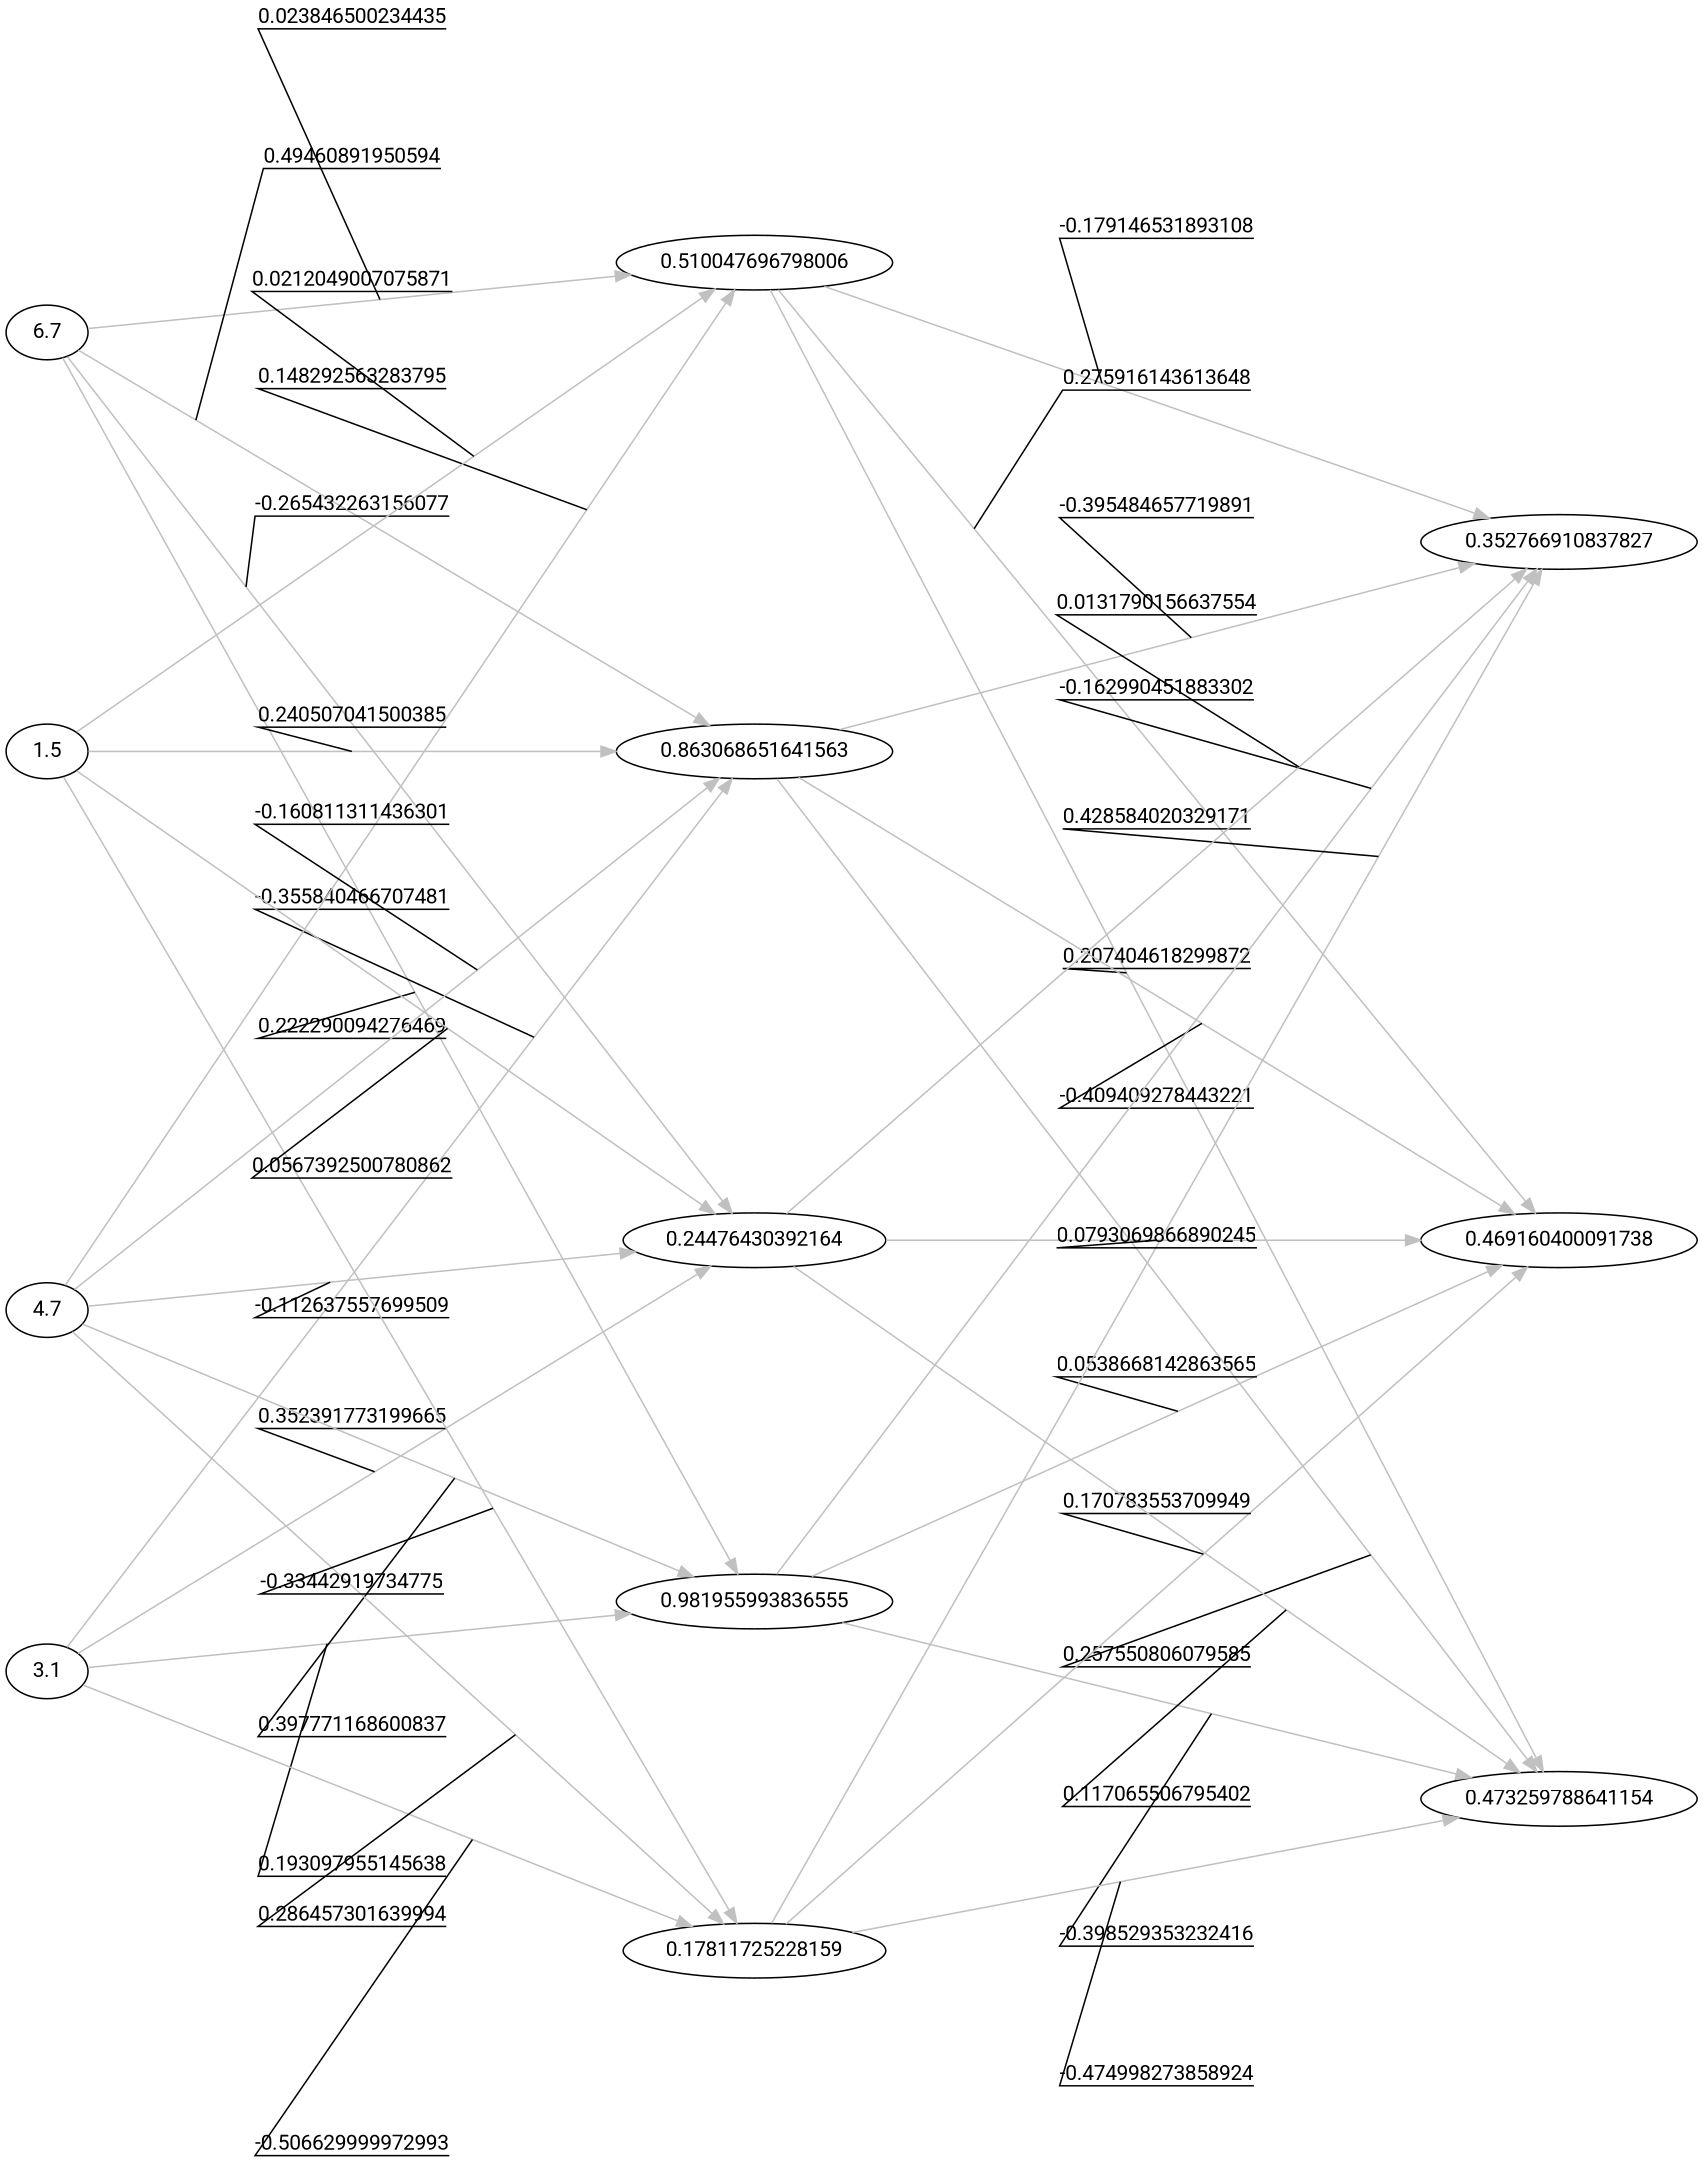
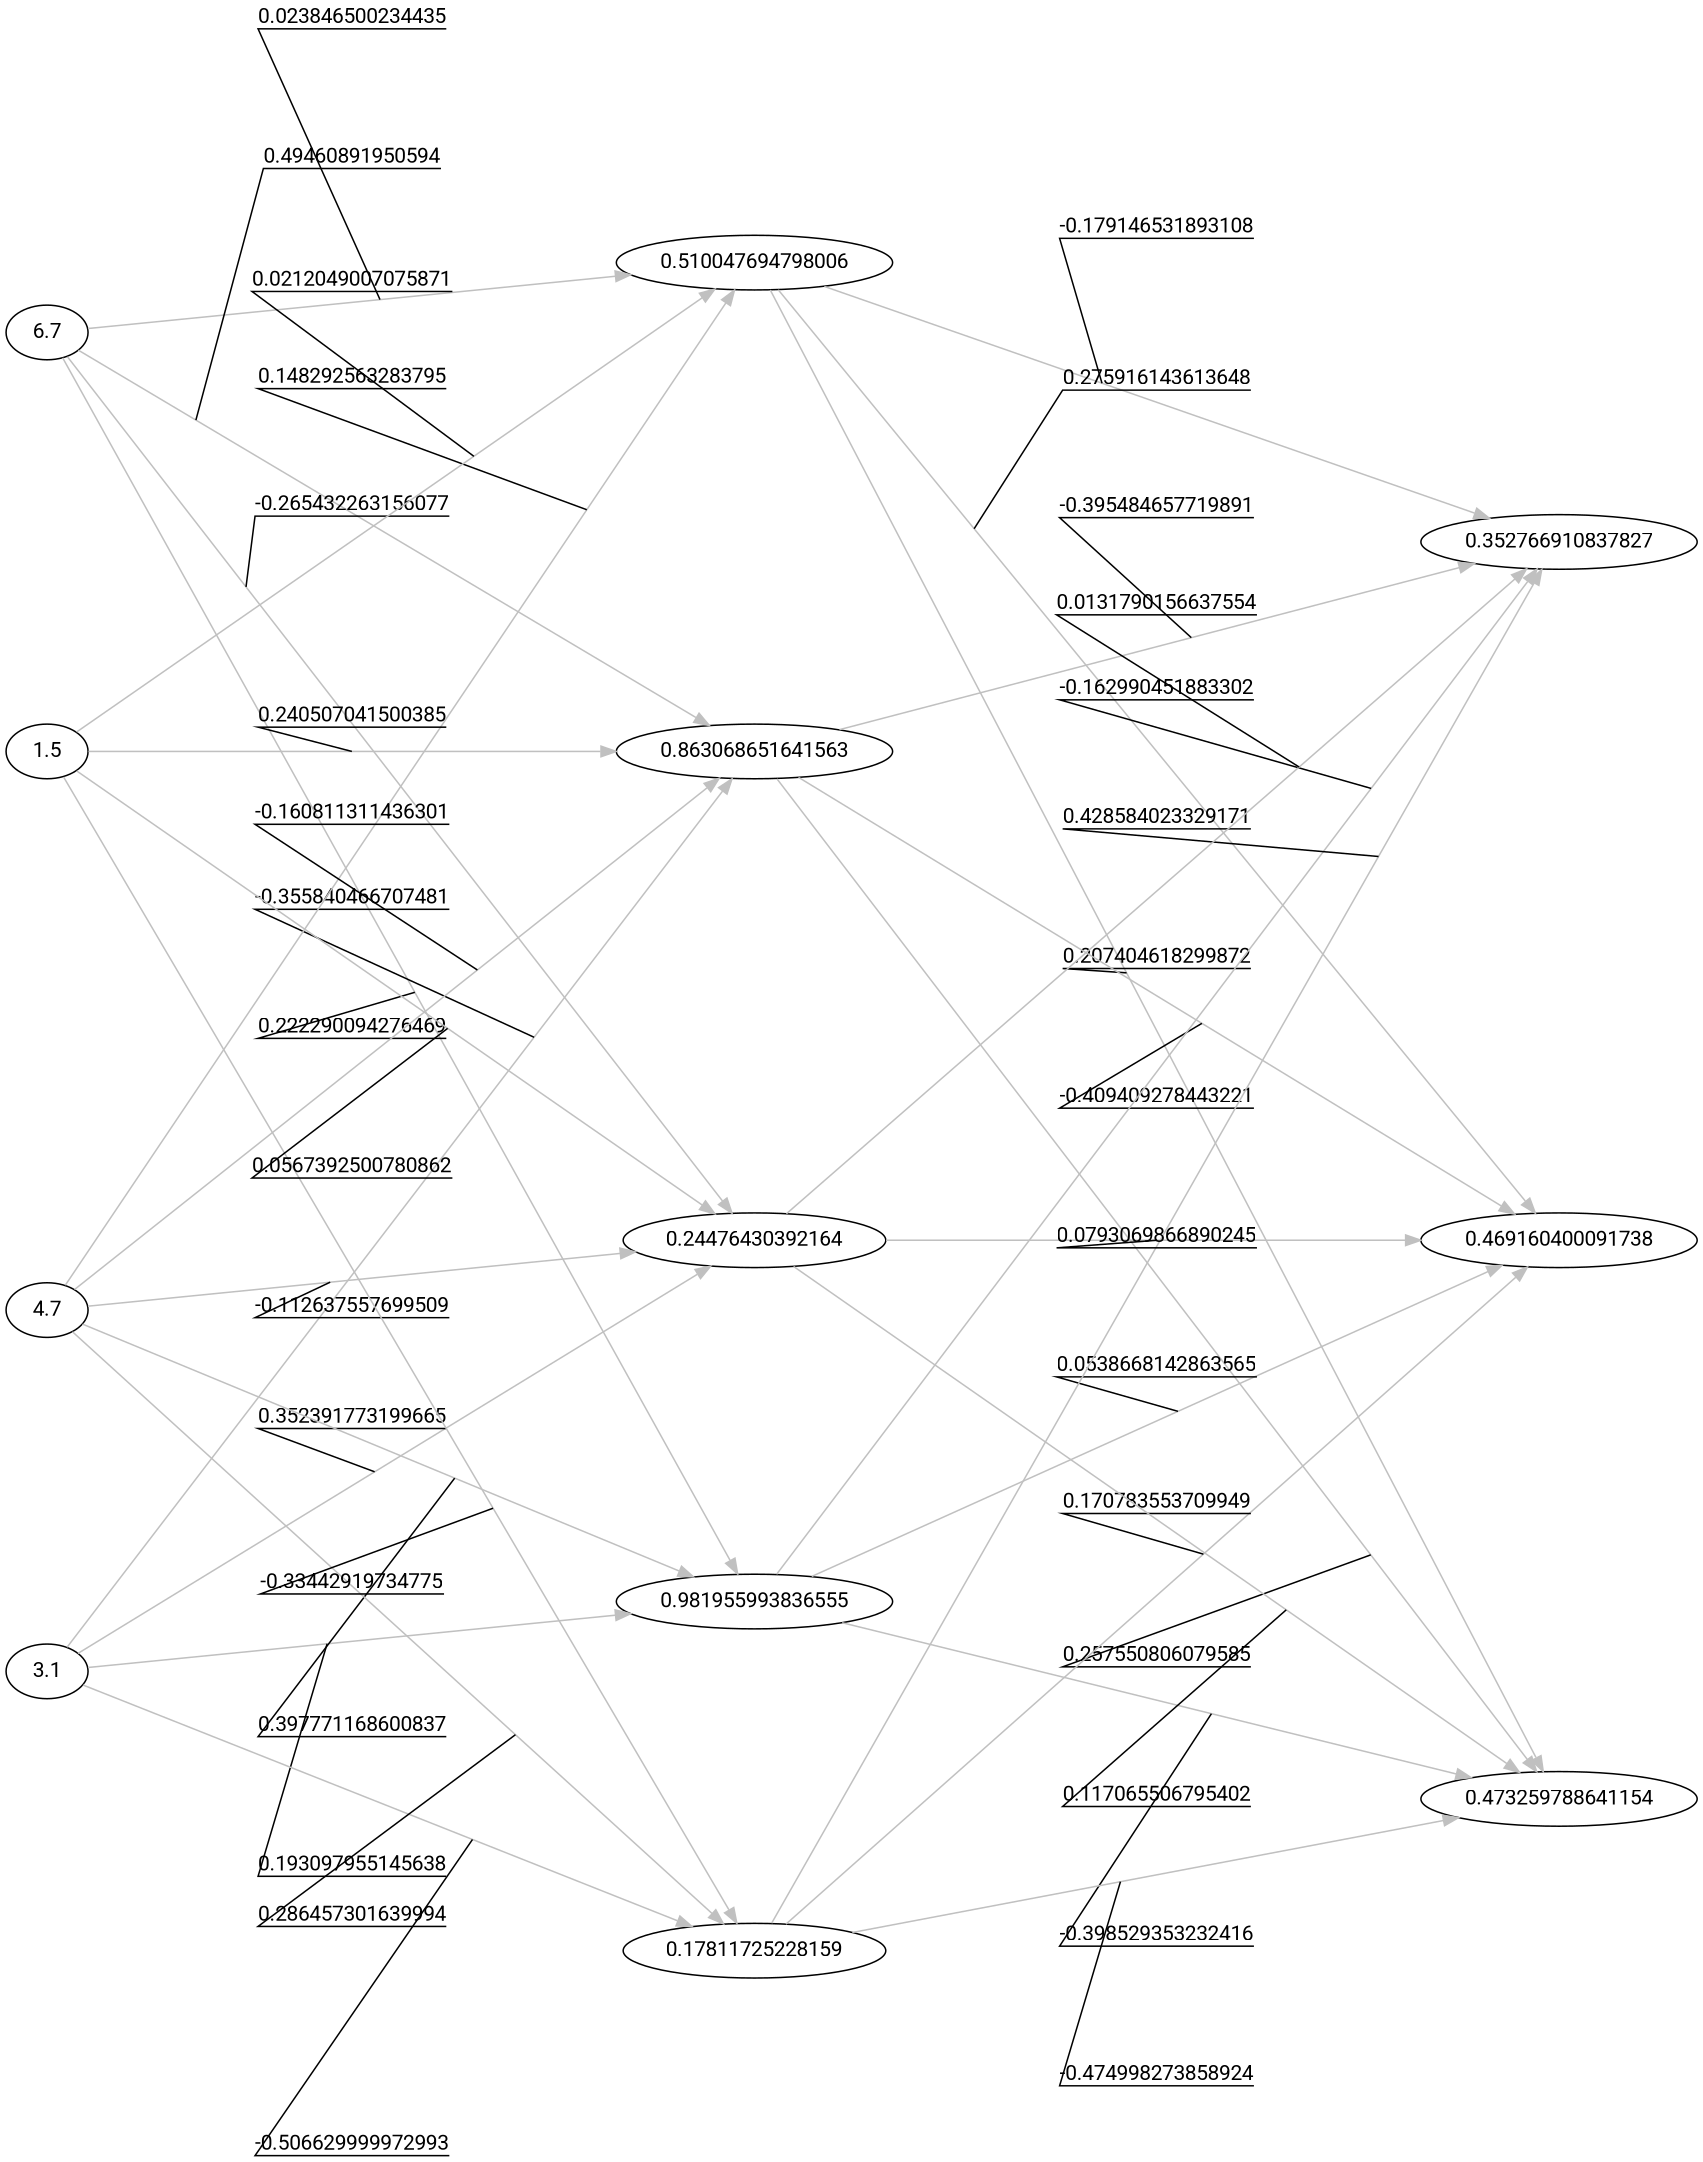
(754, 263) -> (754, 263)
(1157, 817) -> (1157, 817)
